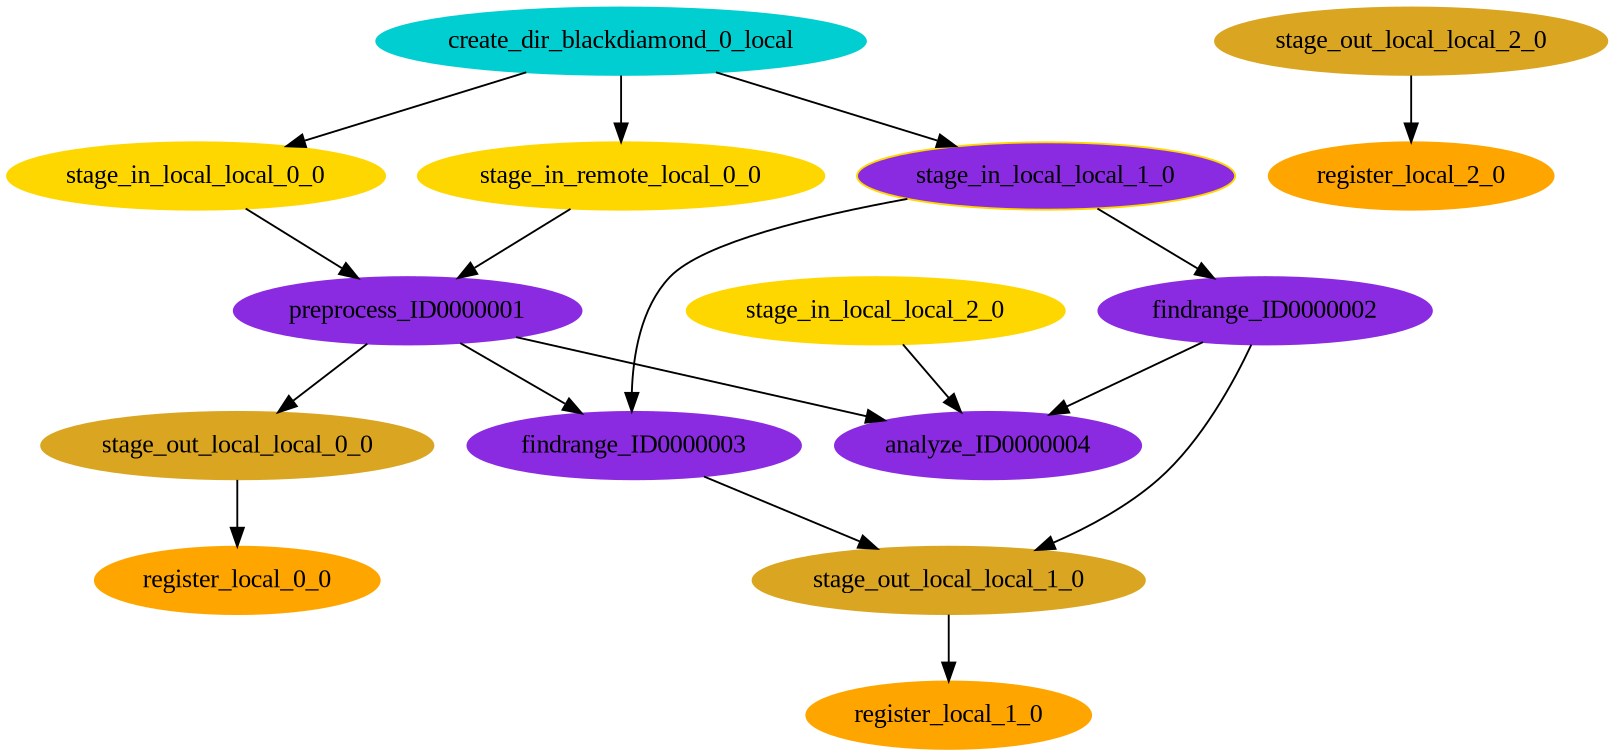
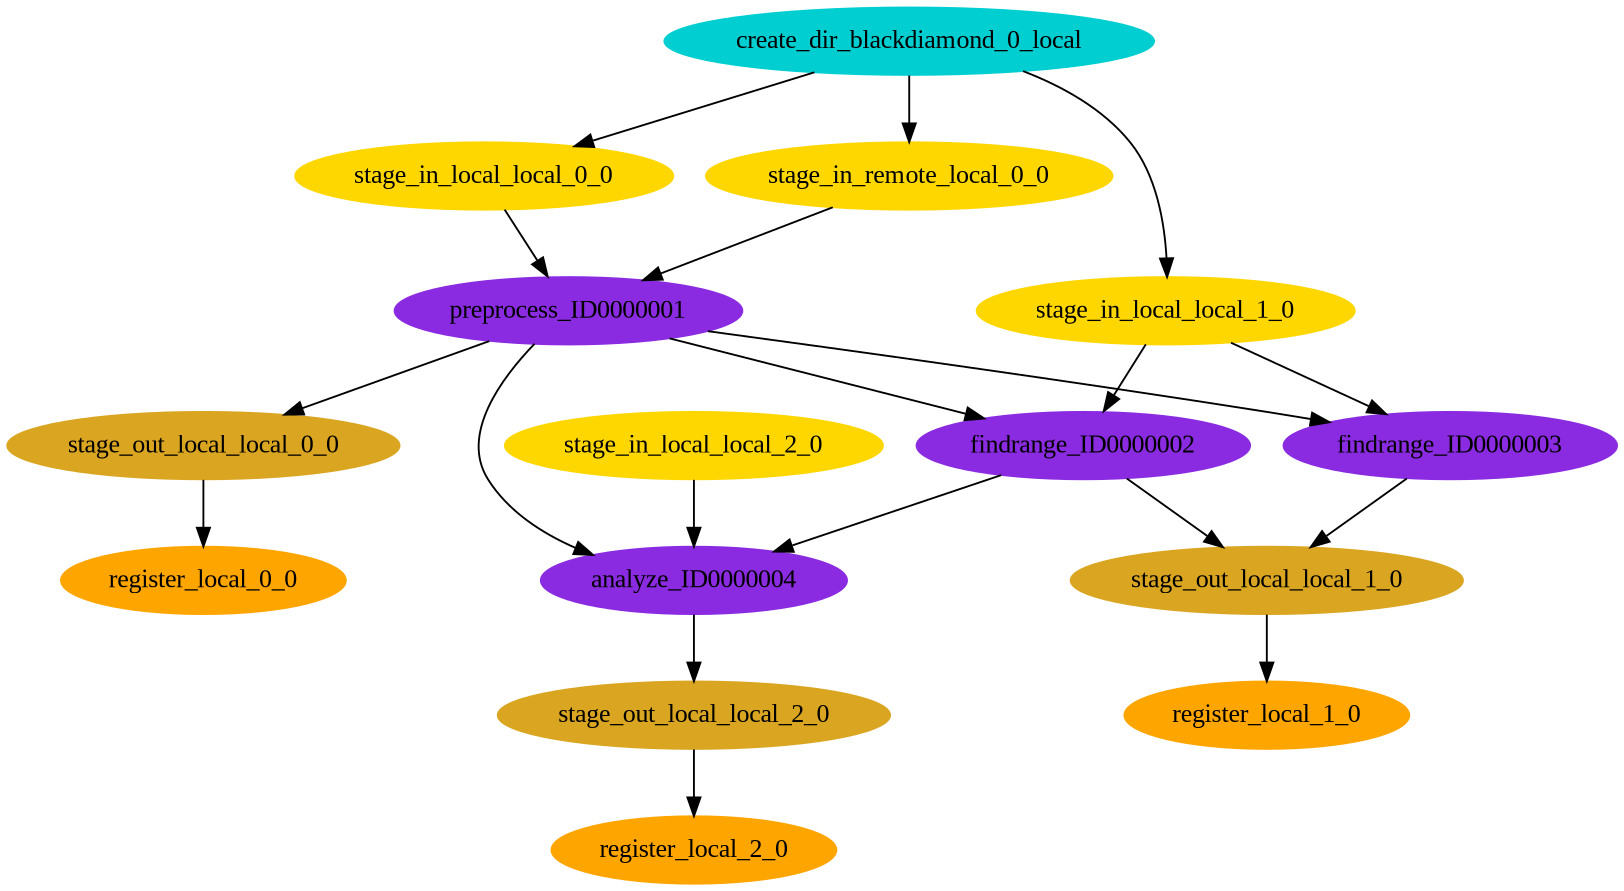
(1046, 176) -> (1166, 311)
none -> (818, 376)
none -> (694, 639)
